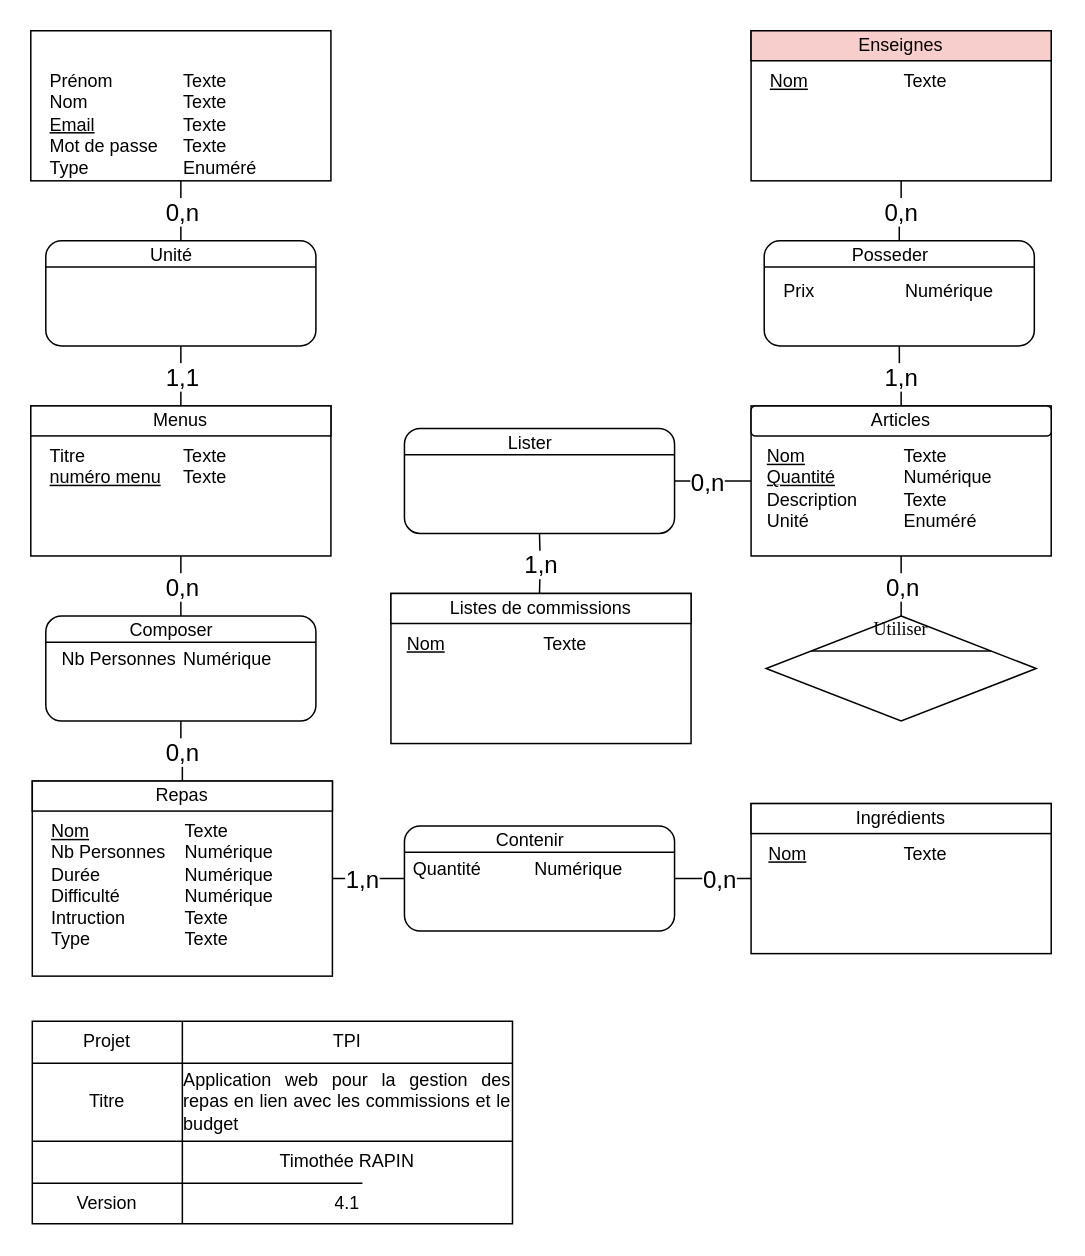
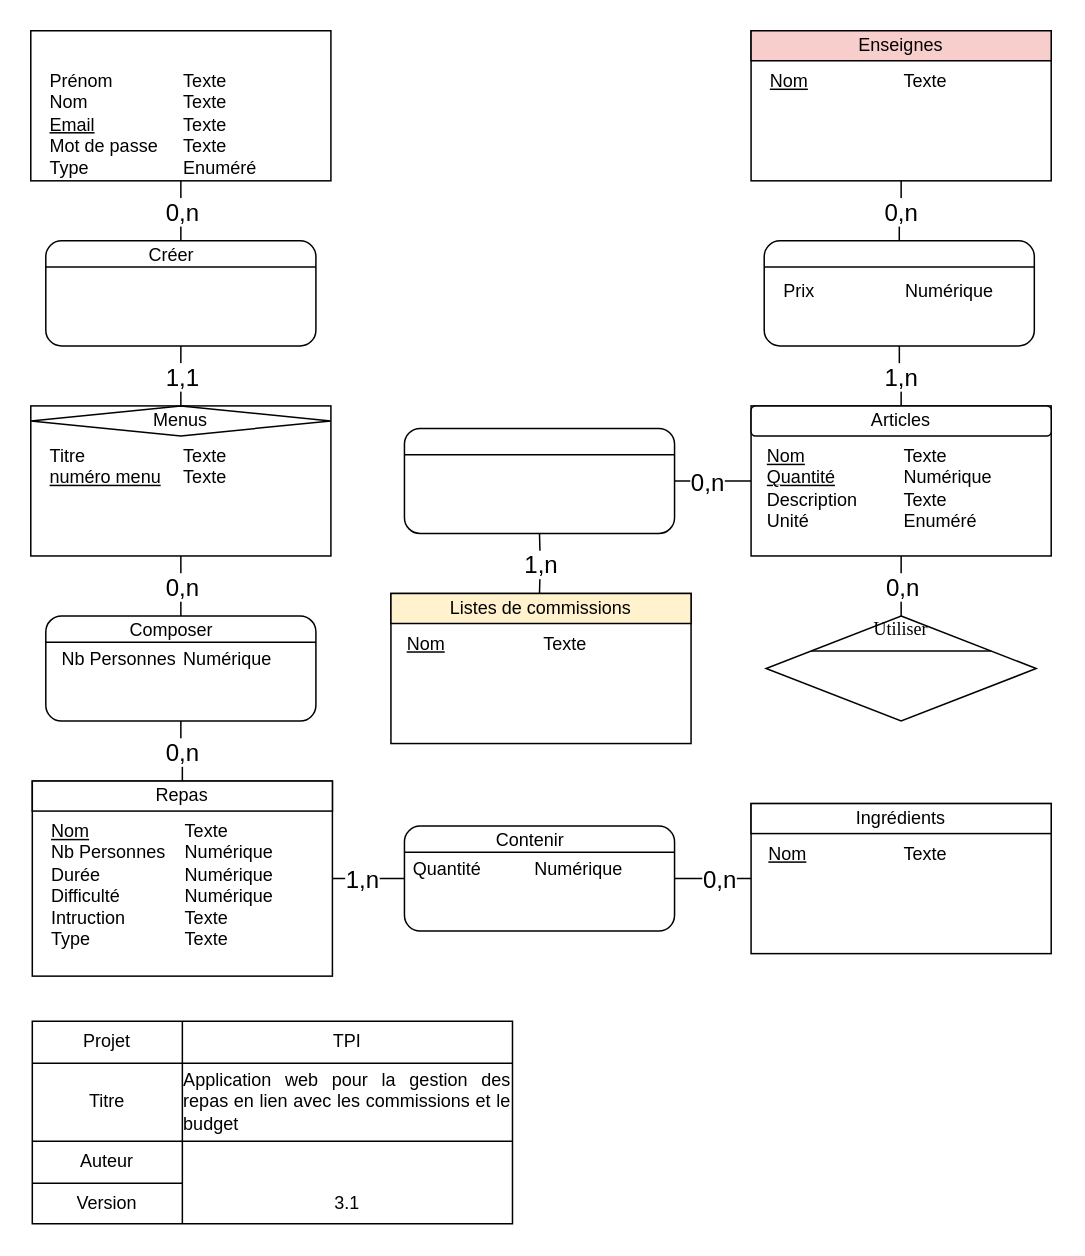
(172, 256) -> (172, 256)
(890, 256) -> none
(181, 421) -> (181, 421)
(530, 443) -> none
(541, 608) -> (541, 608)
none -> (107, 1162)
(347, 1162) -> none
(347, 1204) -> (347, 1204)
